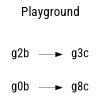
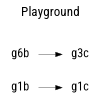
(21, 54) -> (21, 54)
(21, 88) -> (21, 88)
(80, 88) -> (80, 88)
